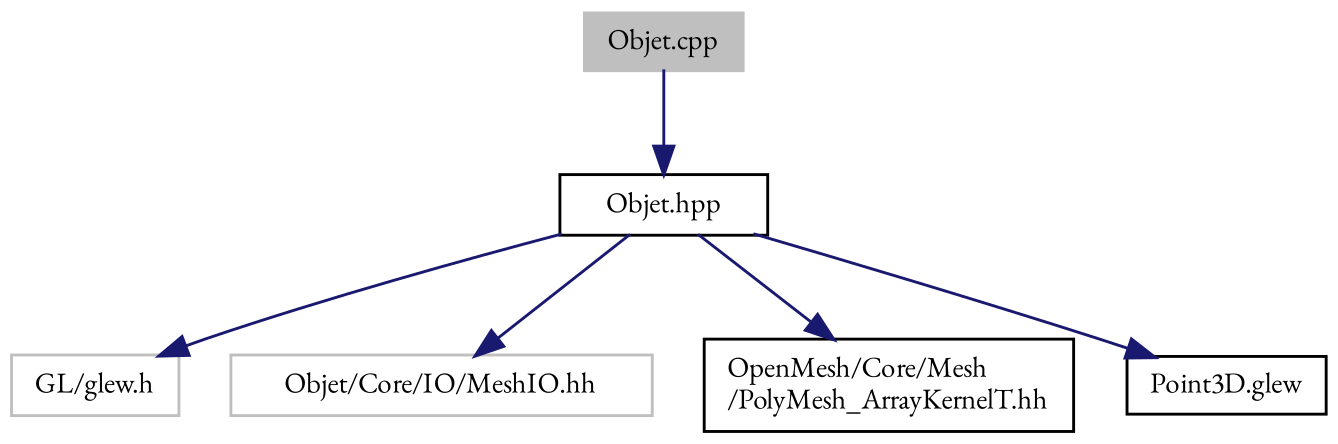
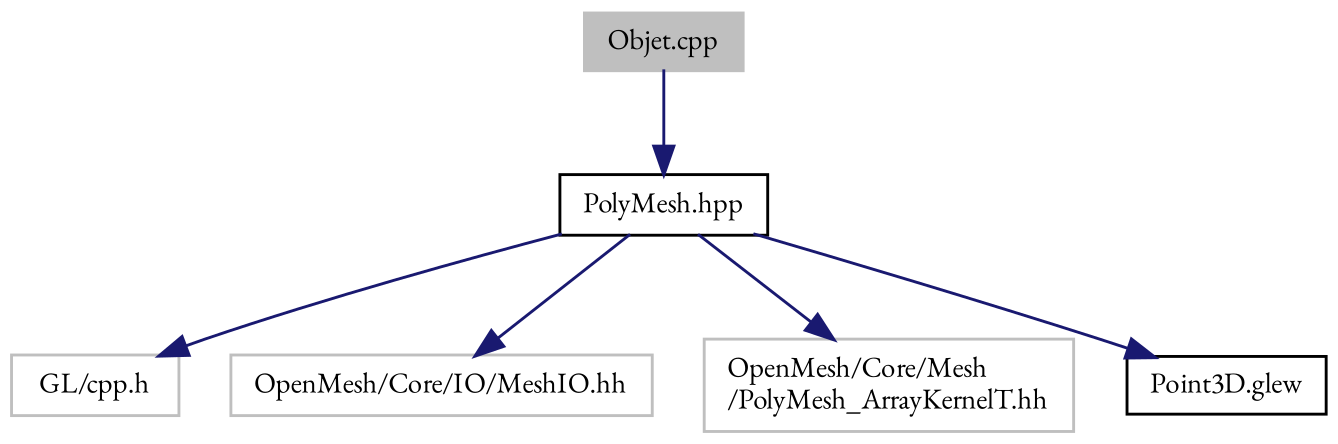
(664, 205) -> (664, 205)
(95, 385) -> (95, 385)
(442, 385) -> (442, 385)
(889, 385) -> (889, 385)
